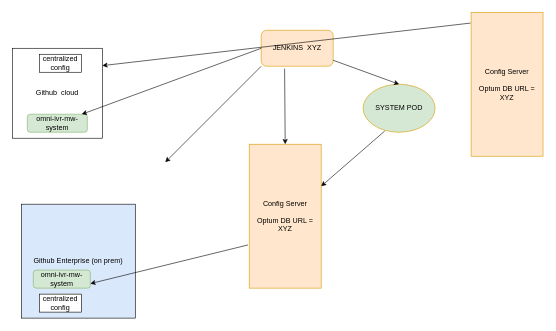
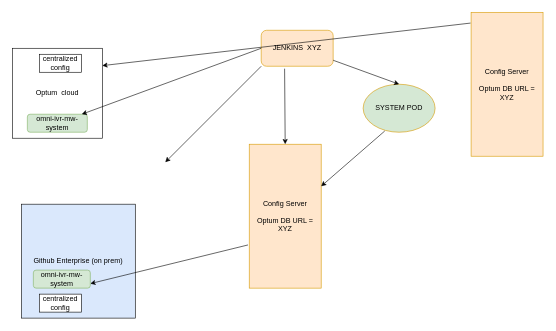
(57, 93) -> (57, 93)
